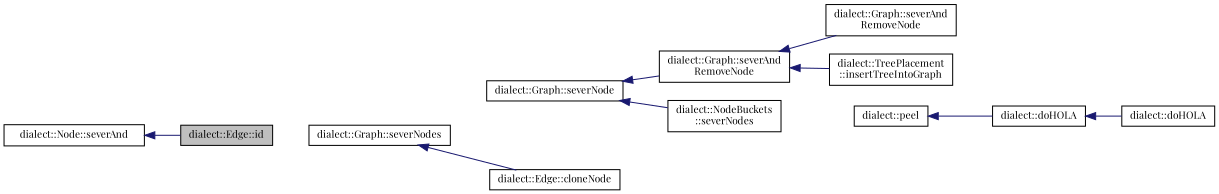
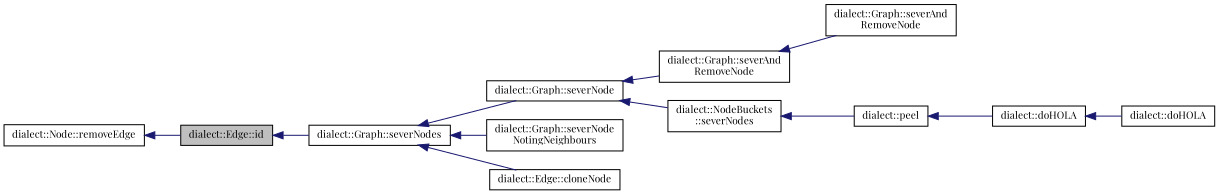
(891, 70) -> none
none -> (472, 112)
none -> (823, 116)
(74, 135) -> (74, 135)
none -> (296, 135)
none -> (555, 135)
